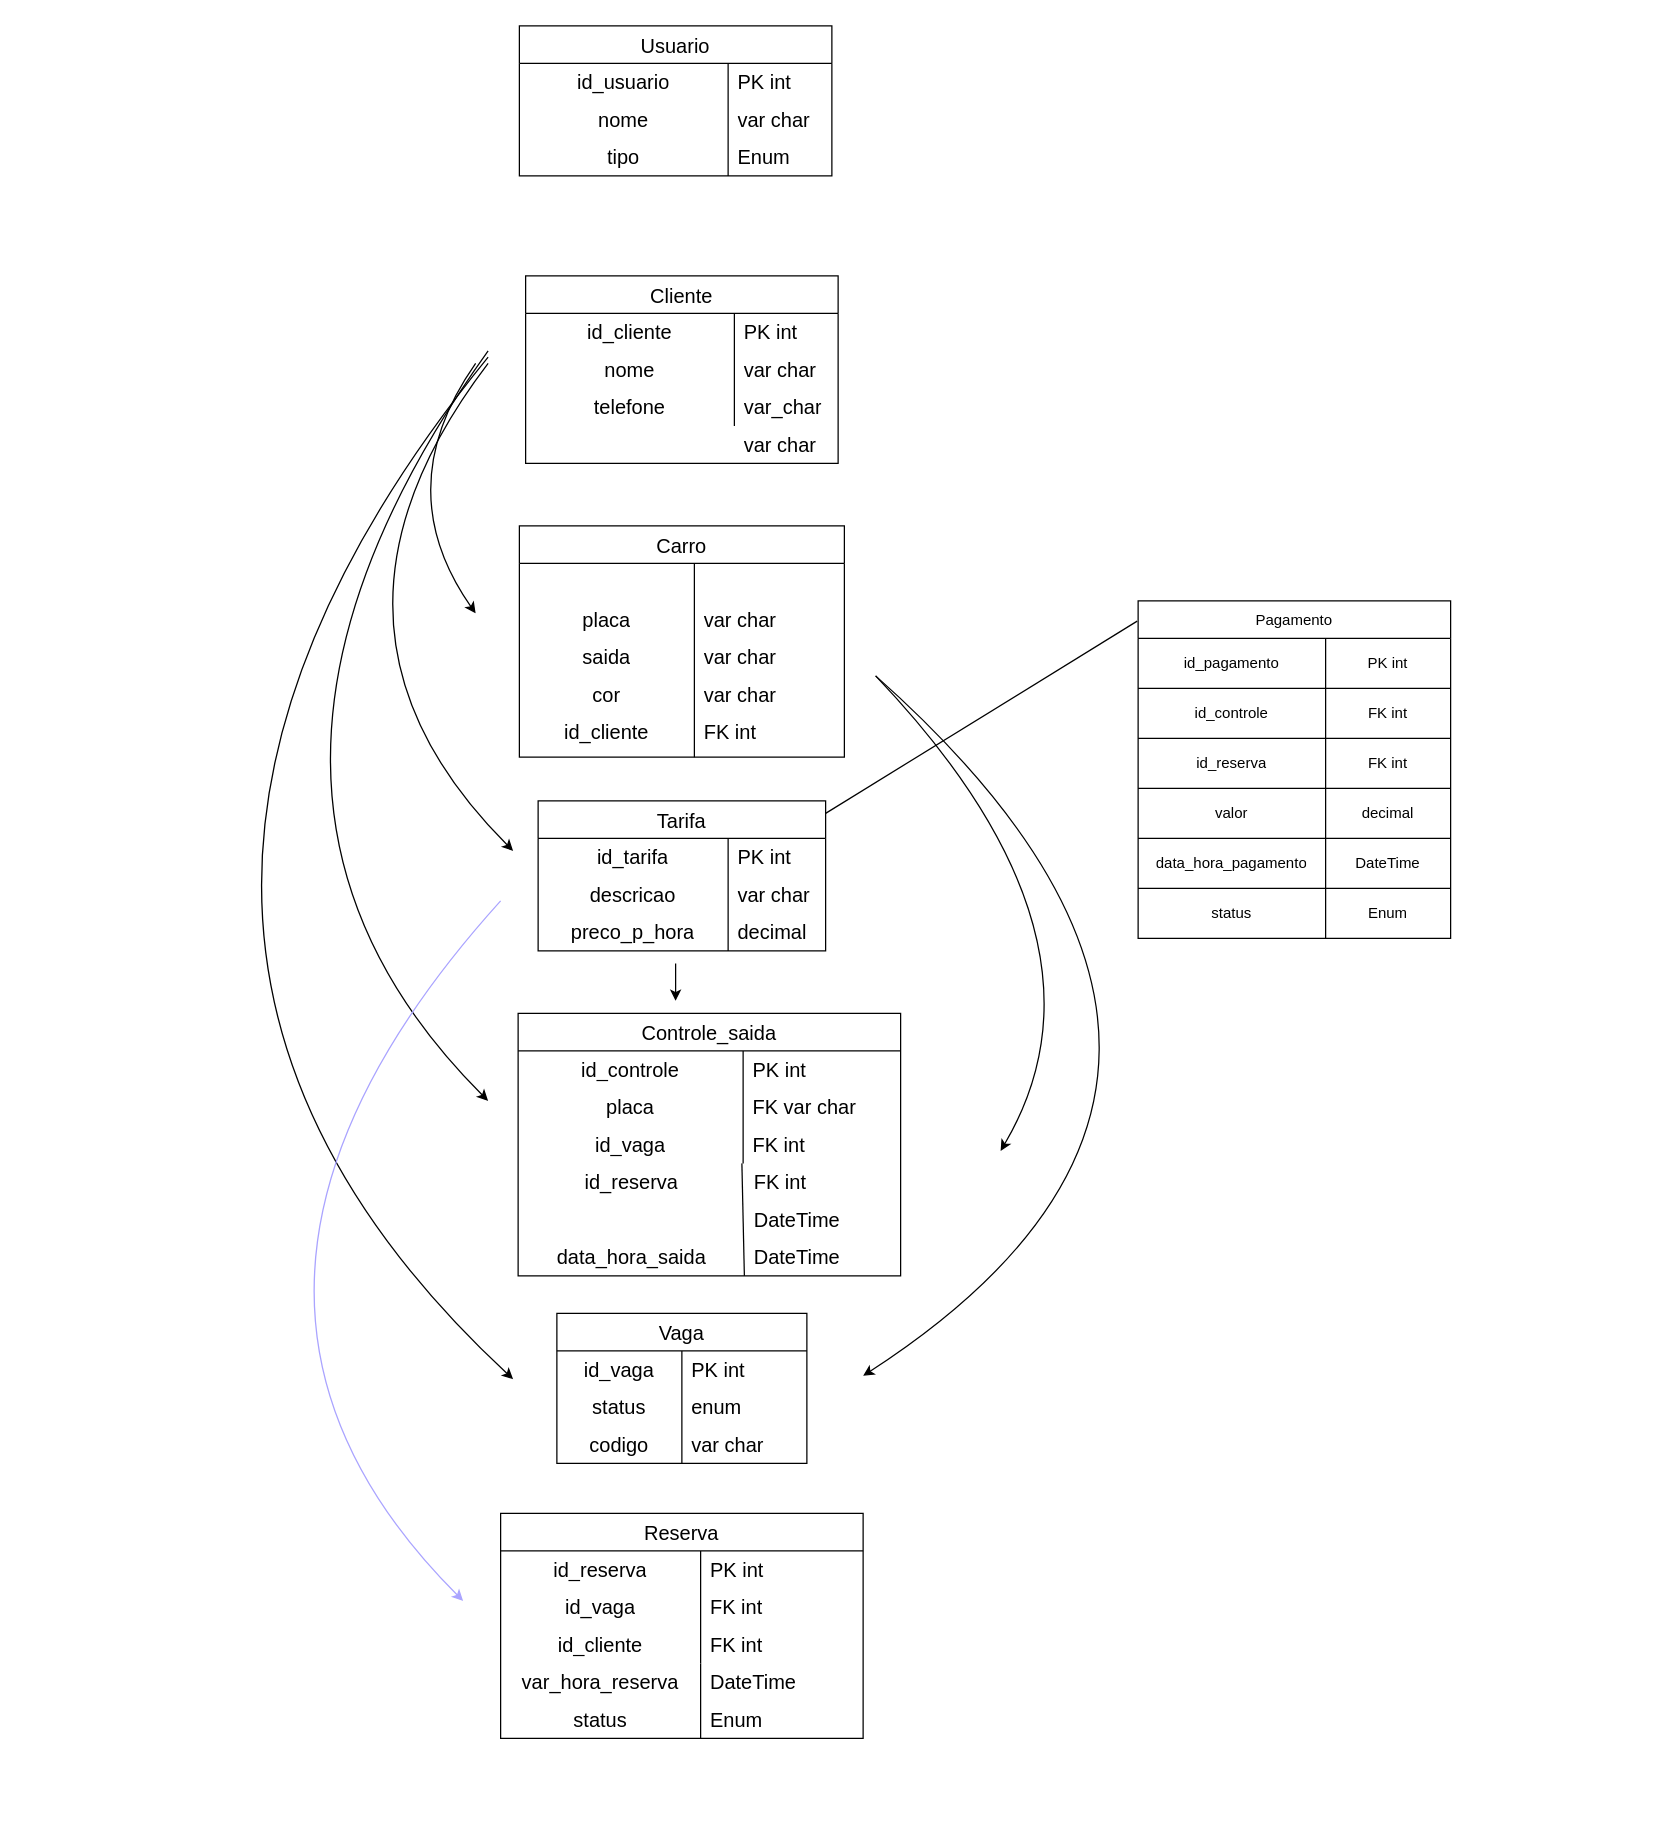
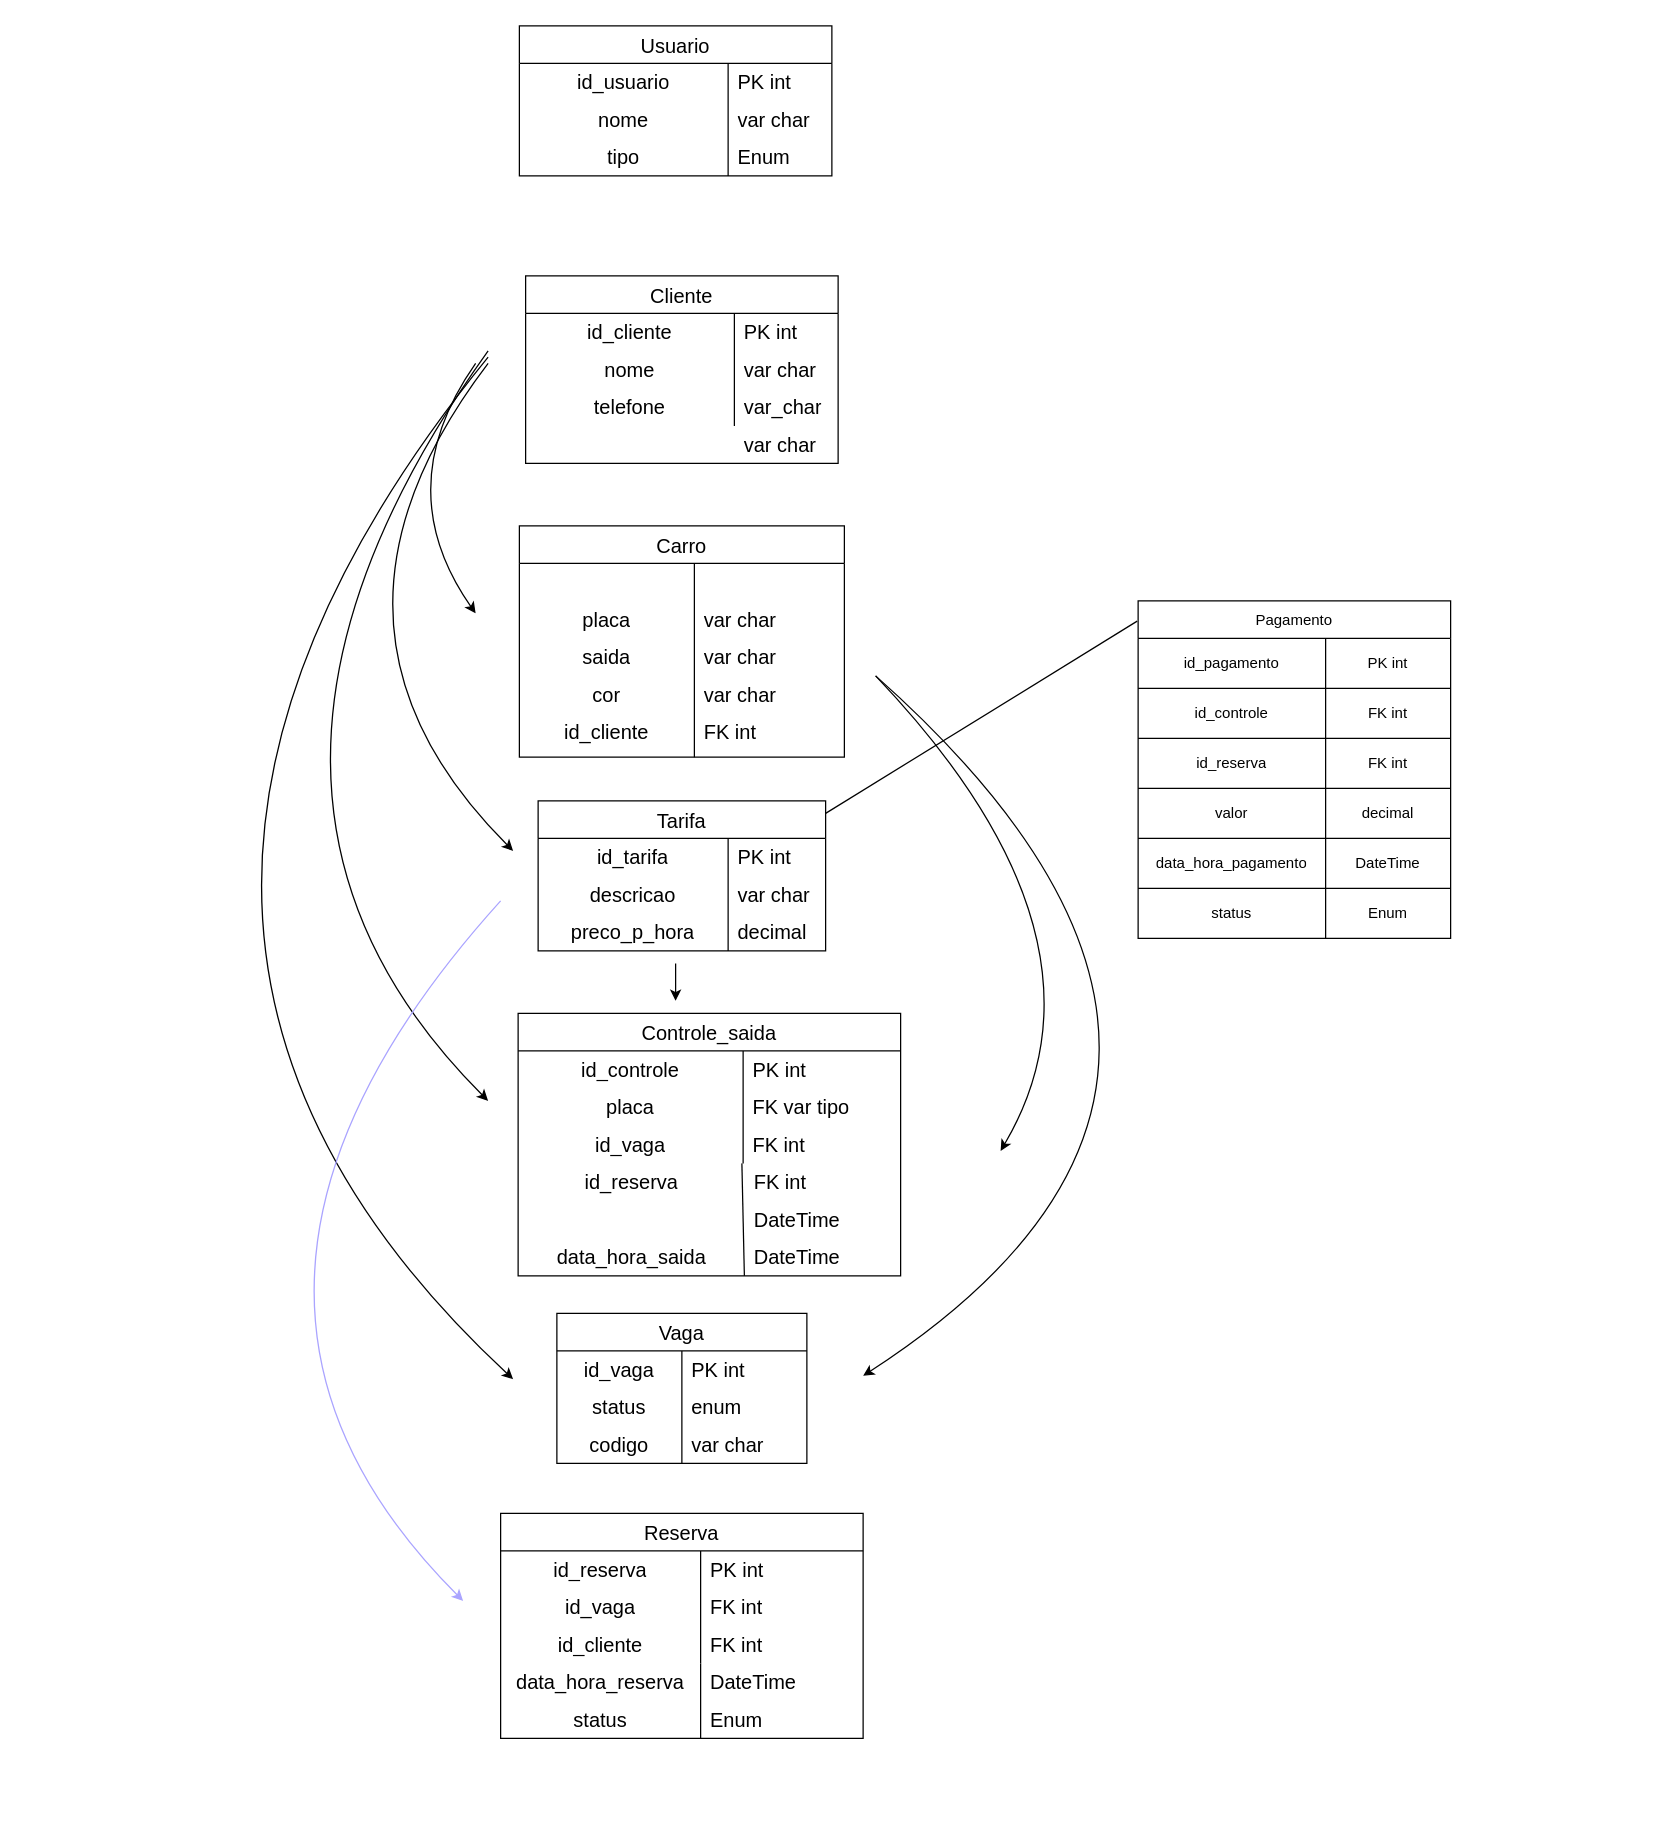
(810, 1107) -> (807, 1107)
(601, 1682) -> (601, 1682)
